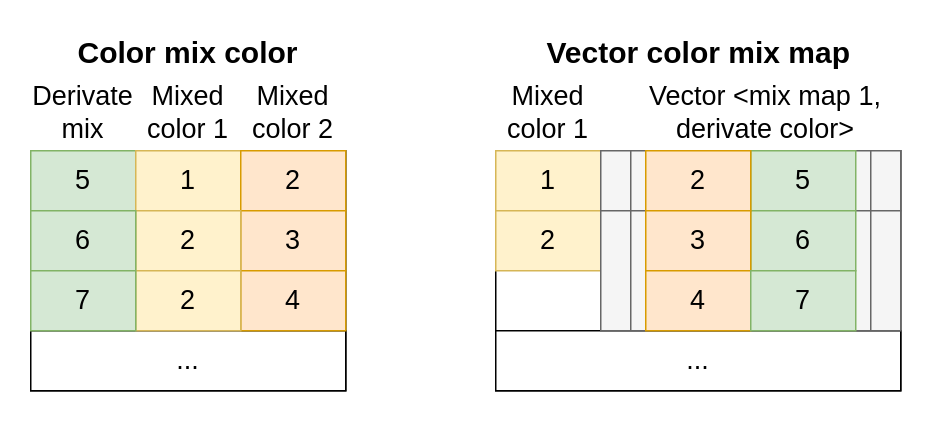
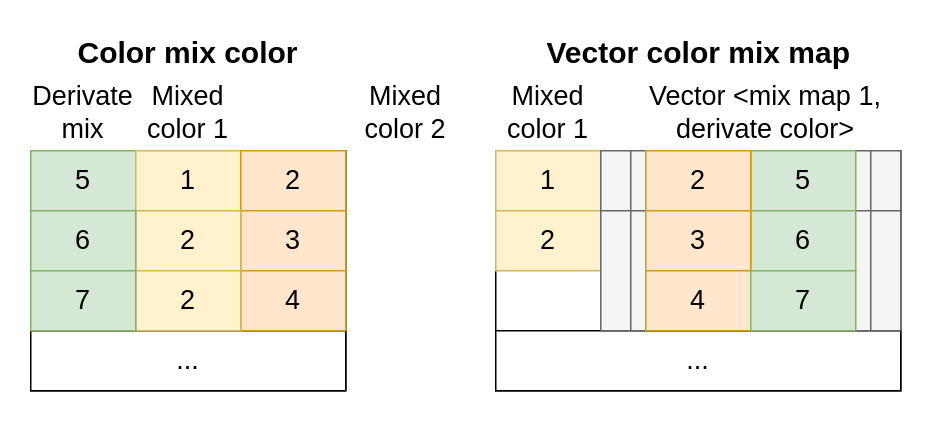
(293, 113) -> (406, 113)
